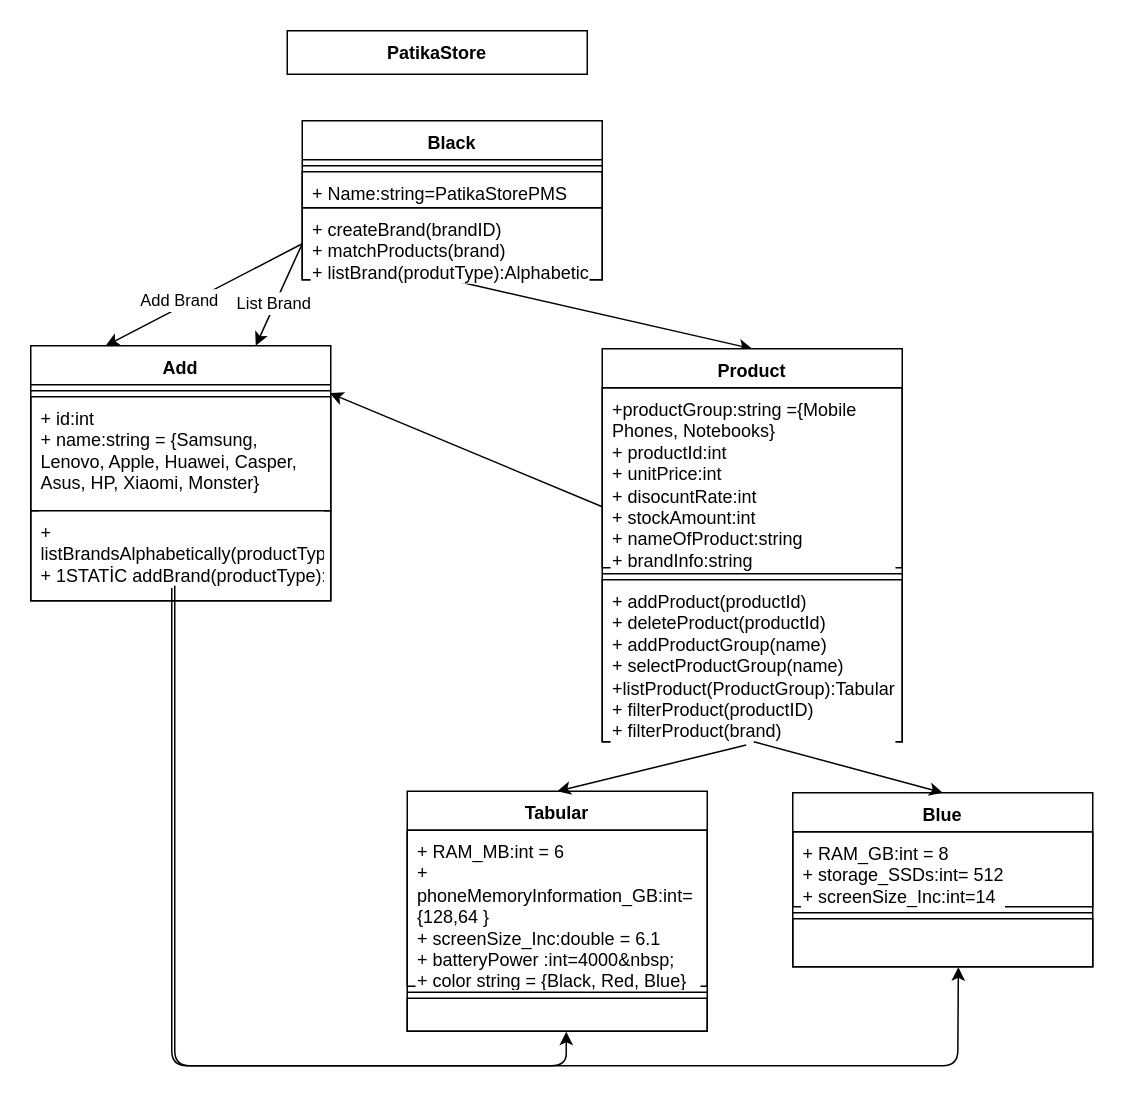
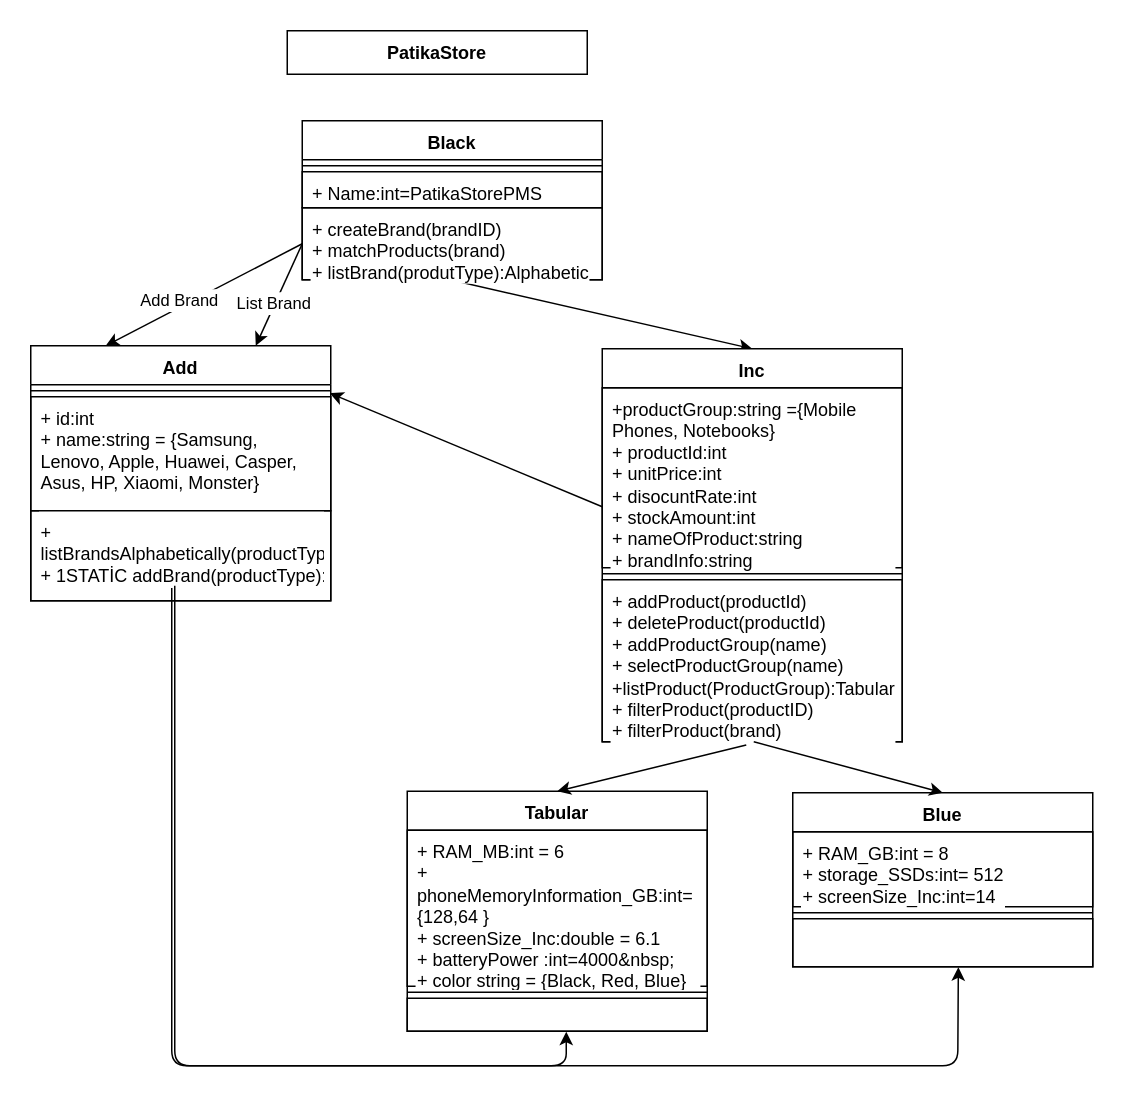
(443, 193) -> (428, 193)
(752, 370) -> (752, 370)
